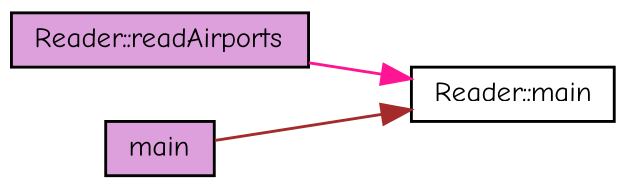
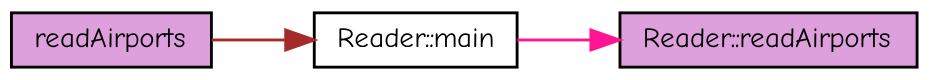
(346, 69) -> (554, 40)
(160, 149) -> (111, 40)
